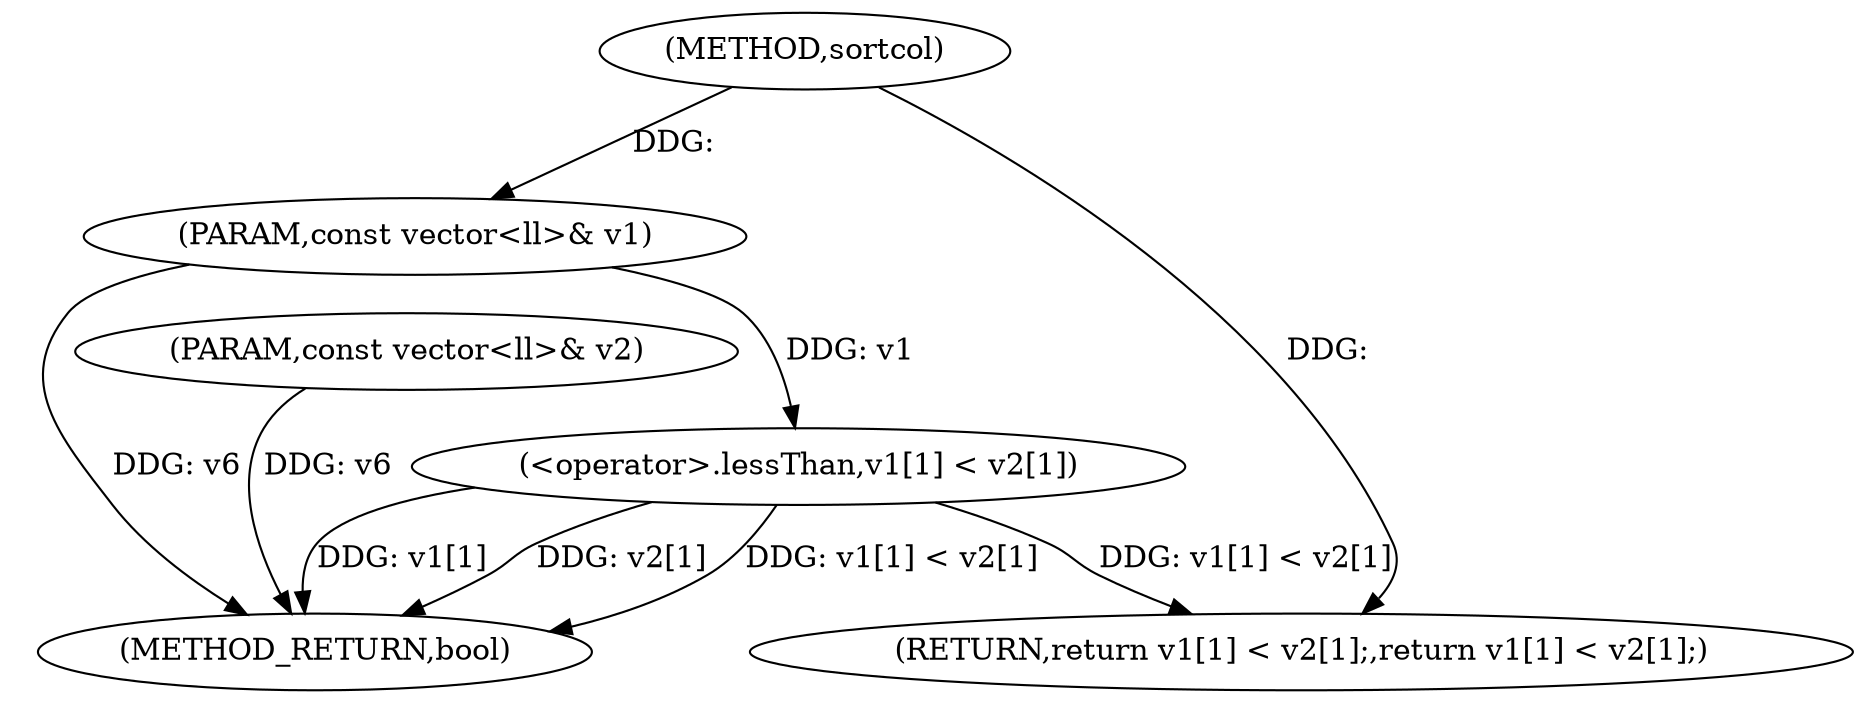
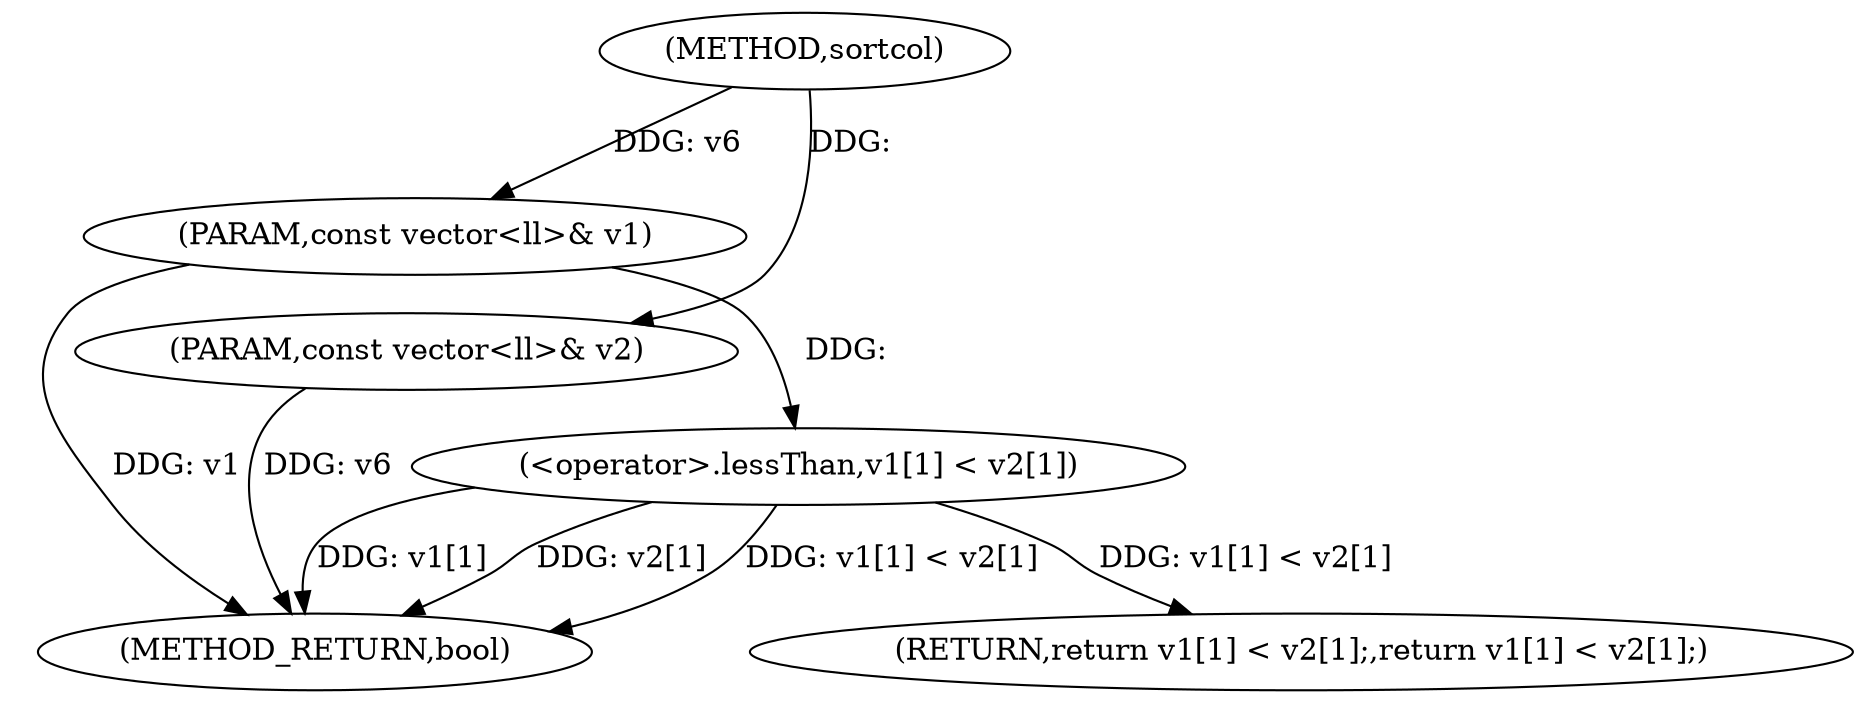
(678, 144) -> (678, 144)
(1195, 295) -> (786, 245)
(851, 352) -> (851, 352)
(178, 467) -> (178, 467)
